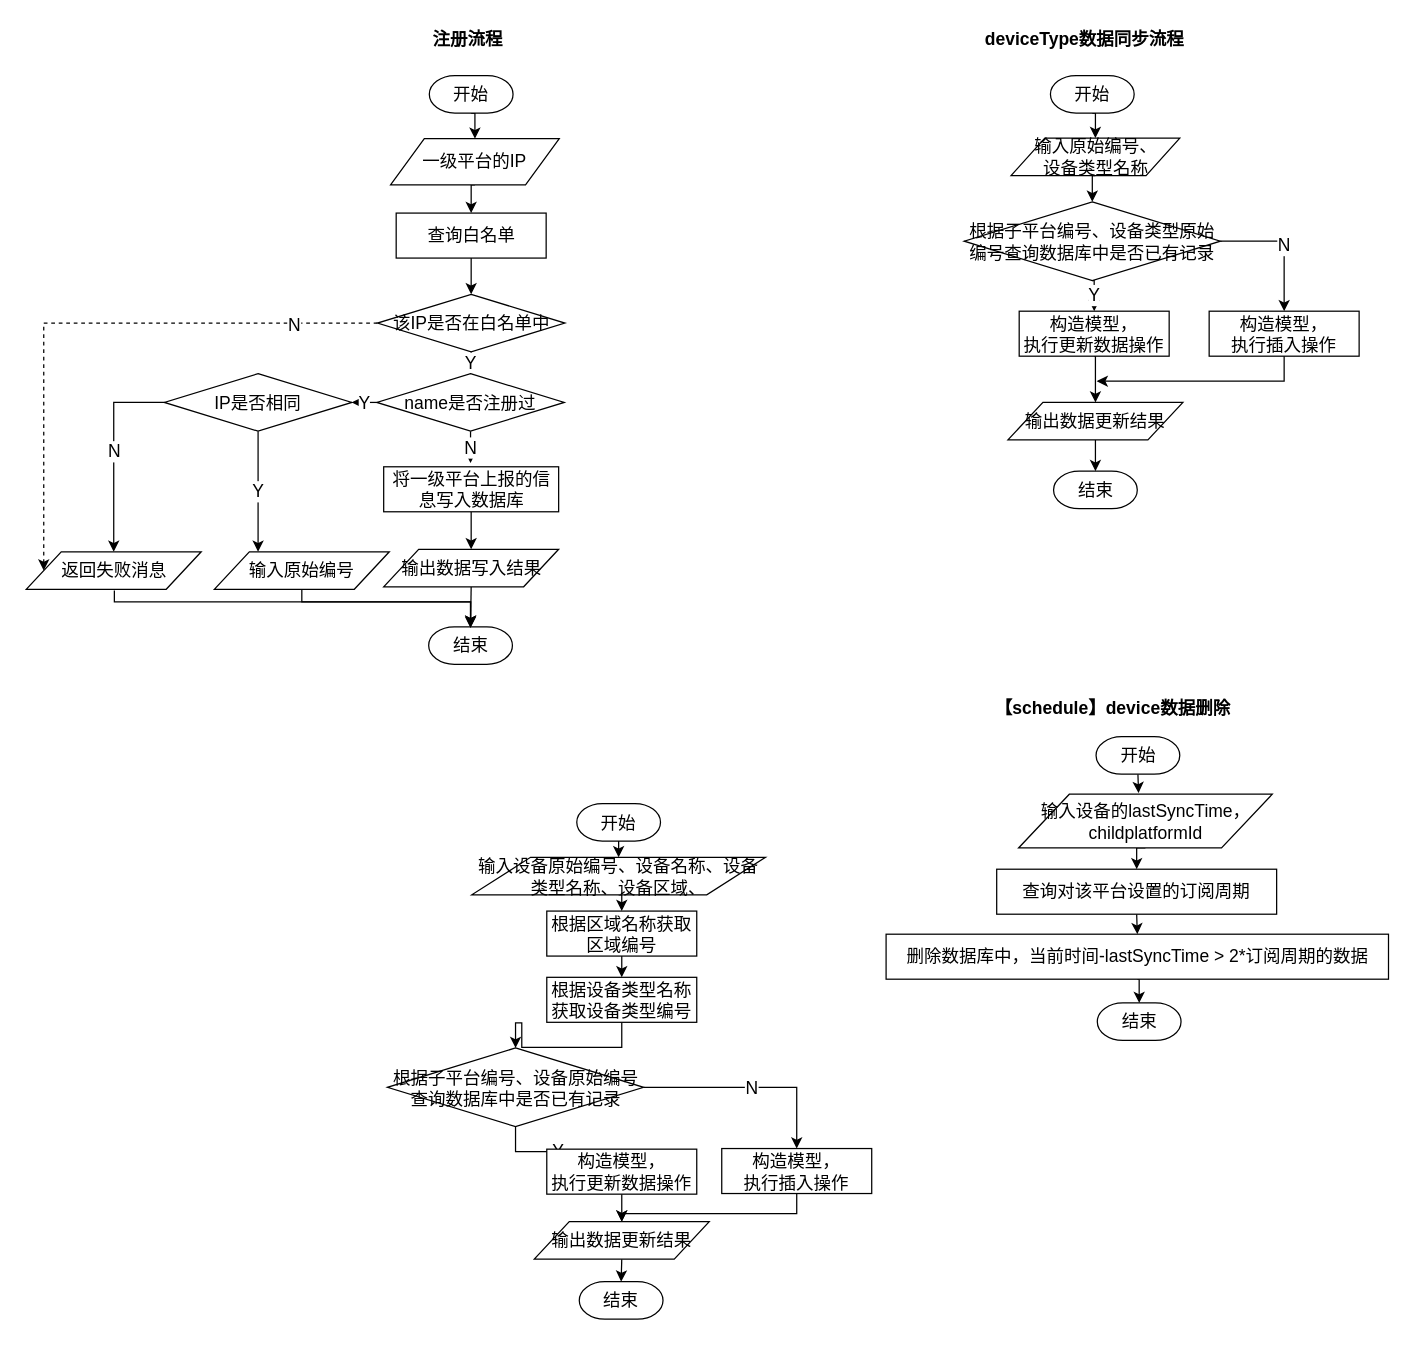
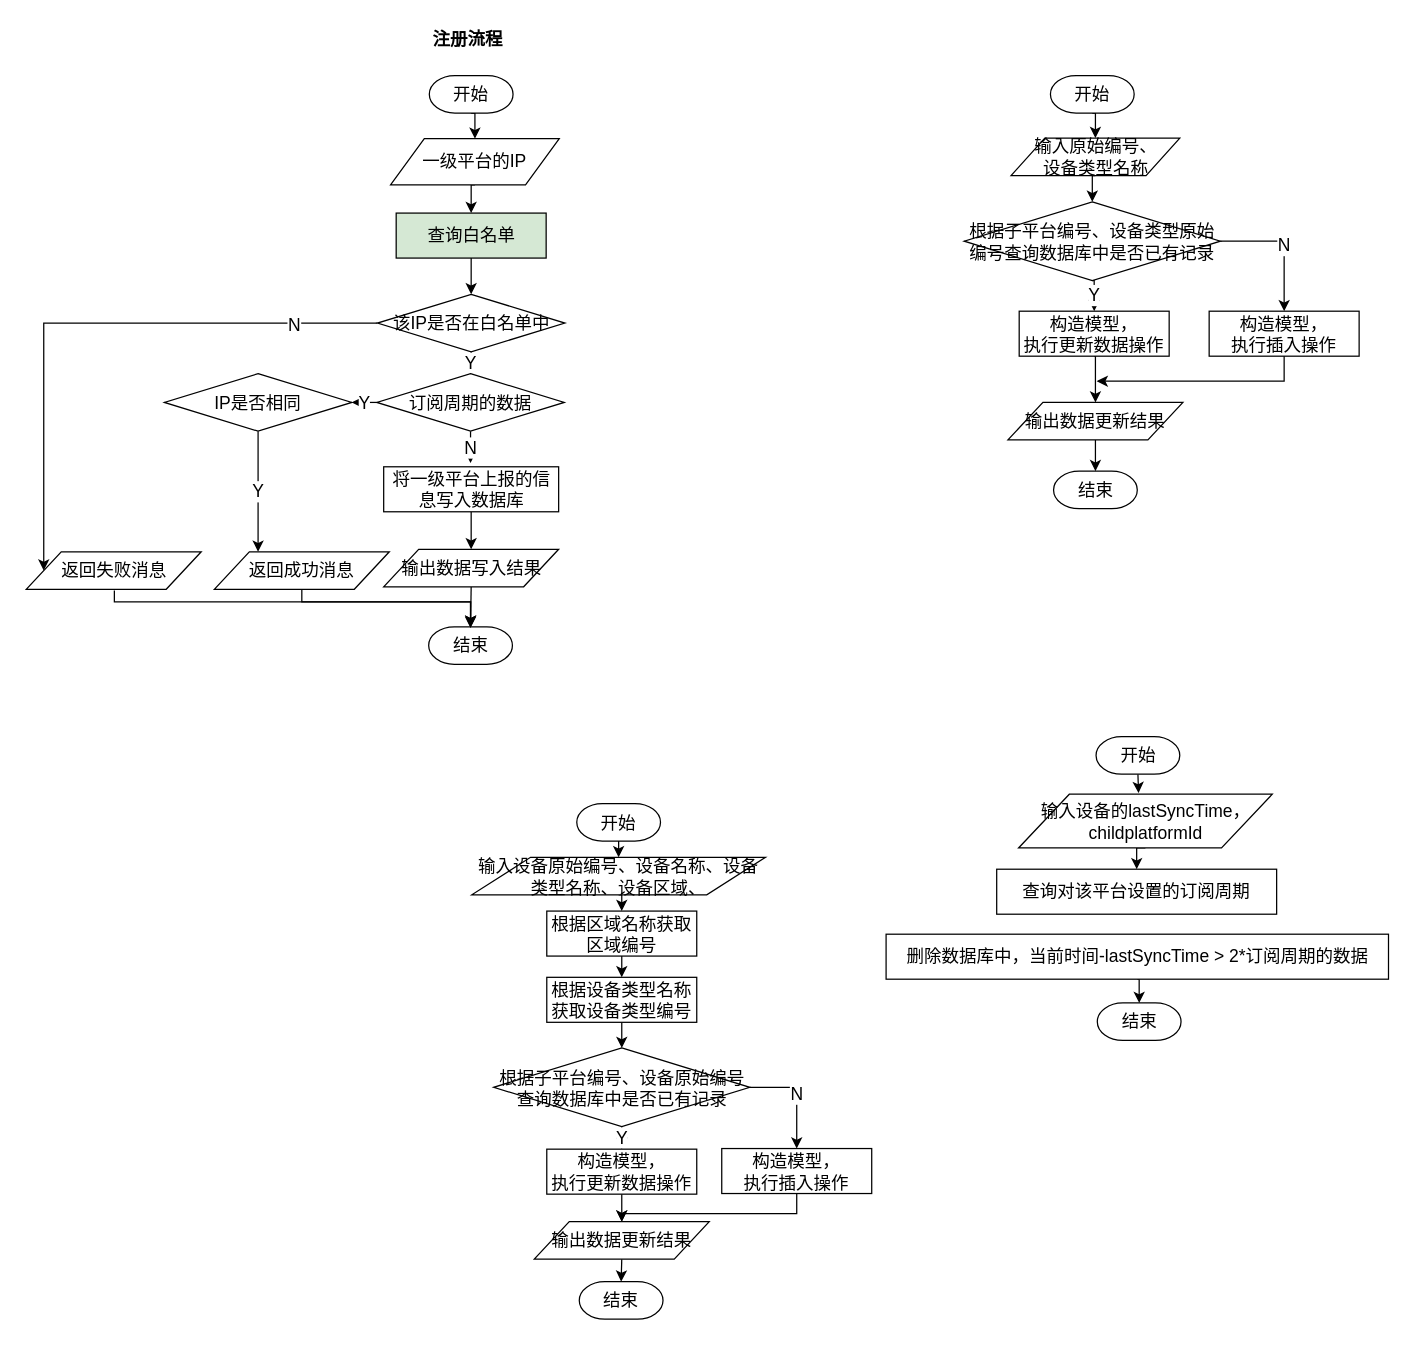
(1102, 38) -> none
(471, 236) -> (471, 236)
(47, 323) -> (47, 323)
(471, 403) -> (471, 403)
(114, 448) -> none
(302, 571) -> (302, 571)
(1118, 707) -> none
(1137, 920) -> none
(516, 1088) -> (622, 1088)
